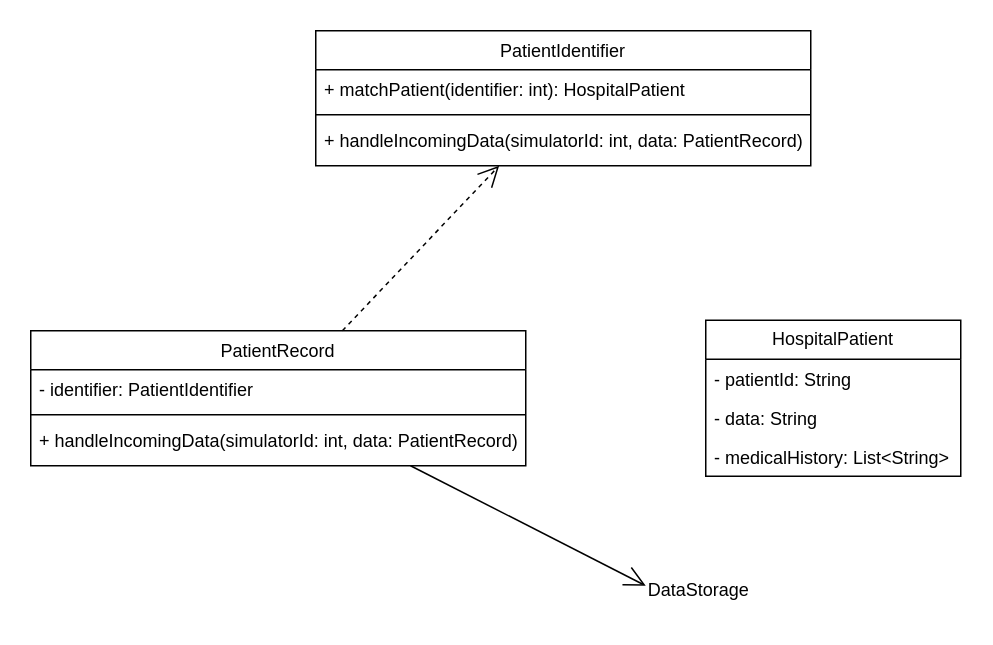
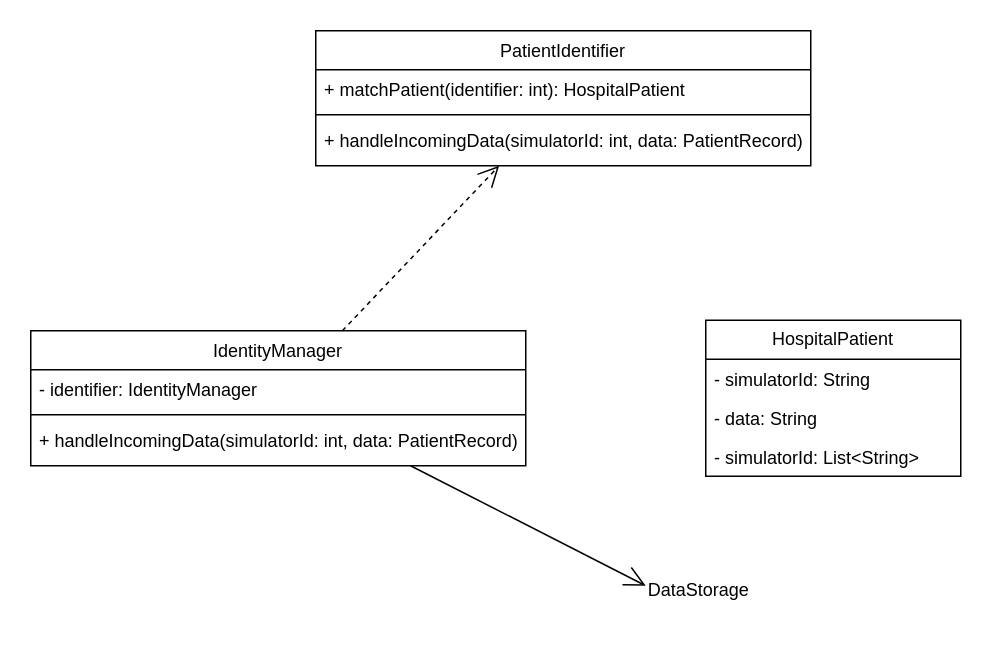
(278, 351) -> (278, 351)
(799, 381) -> (807, 381)
(174, 390) -> (169, 390)
(835, 469) -> (834, 459)
